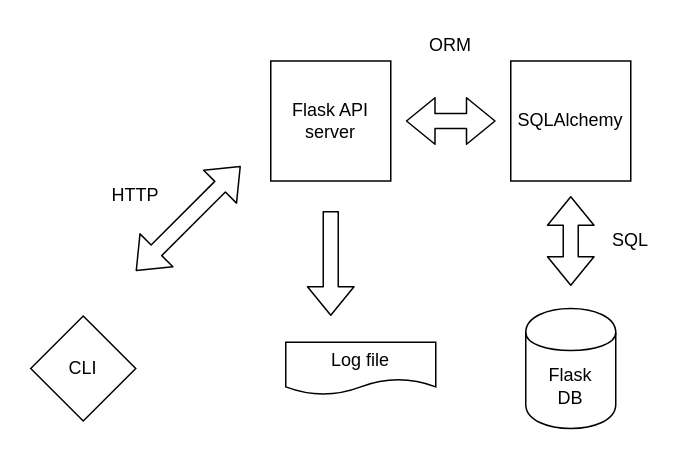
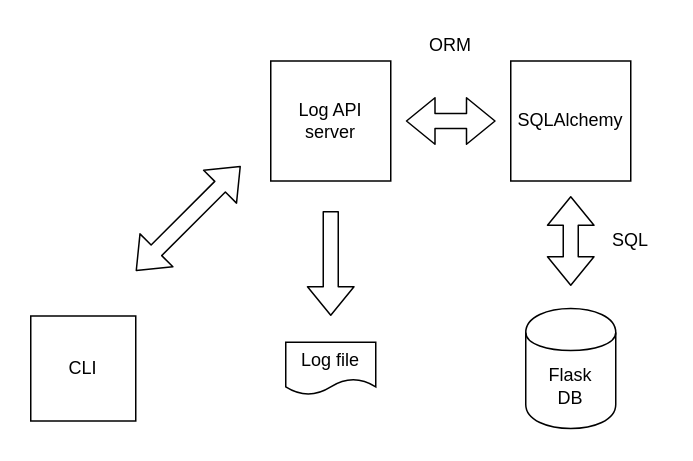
(331, 121) -> (331, 121)
(136, 196) -> none
(83, 368) -> (83, 368)
(361, 368) -> (331, 368)
